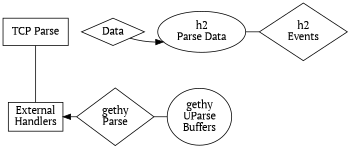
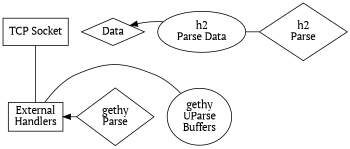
(36, 32) -> (36, 32)
(303, 32) -> (303, 32)
(143, 41) -> (150, 22)
(161, 117) -> (110, 65)
